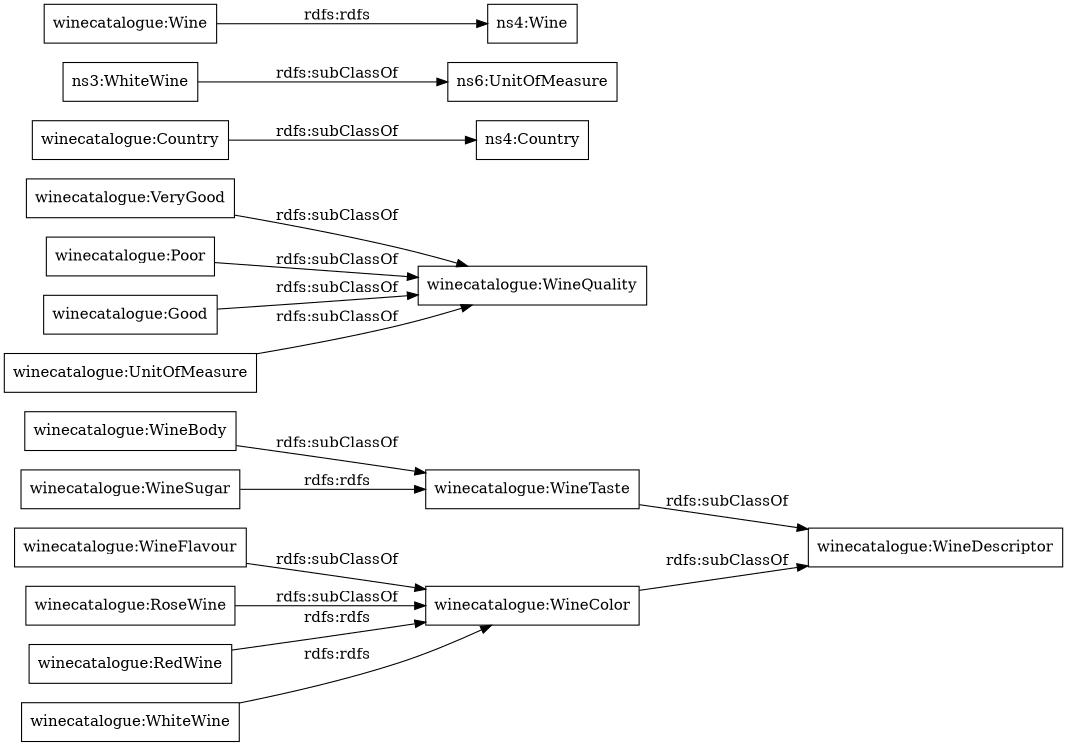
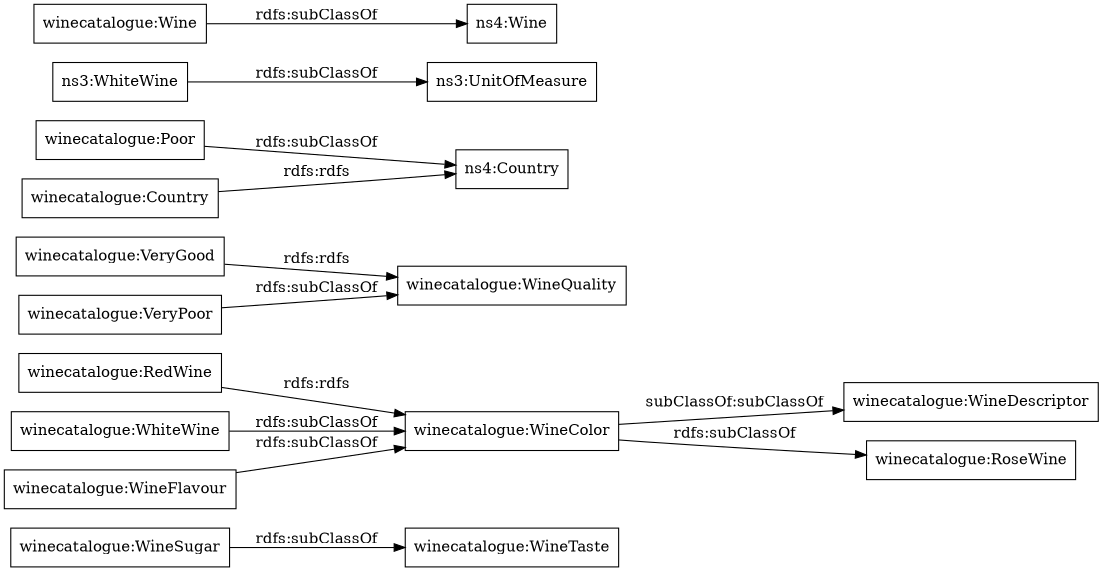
(337, 16) -> (317, 16)
(532, 82) -> (512, 82)
(337, 132) -> (317, 172)
(337, 216) -> (317, 259)
(311, 270) -> (324, 155)
(130, 315) -> none
(130, 373) -> (120, 315)
(130, 431) -> none
(337, 481) -> (317, 539)
(718, 516) -> none
(728, 561) -> (735, 403)
(325, 606) -> (737, 448)
(337, 655) -> (317, 423)
